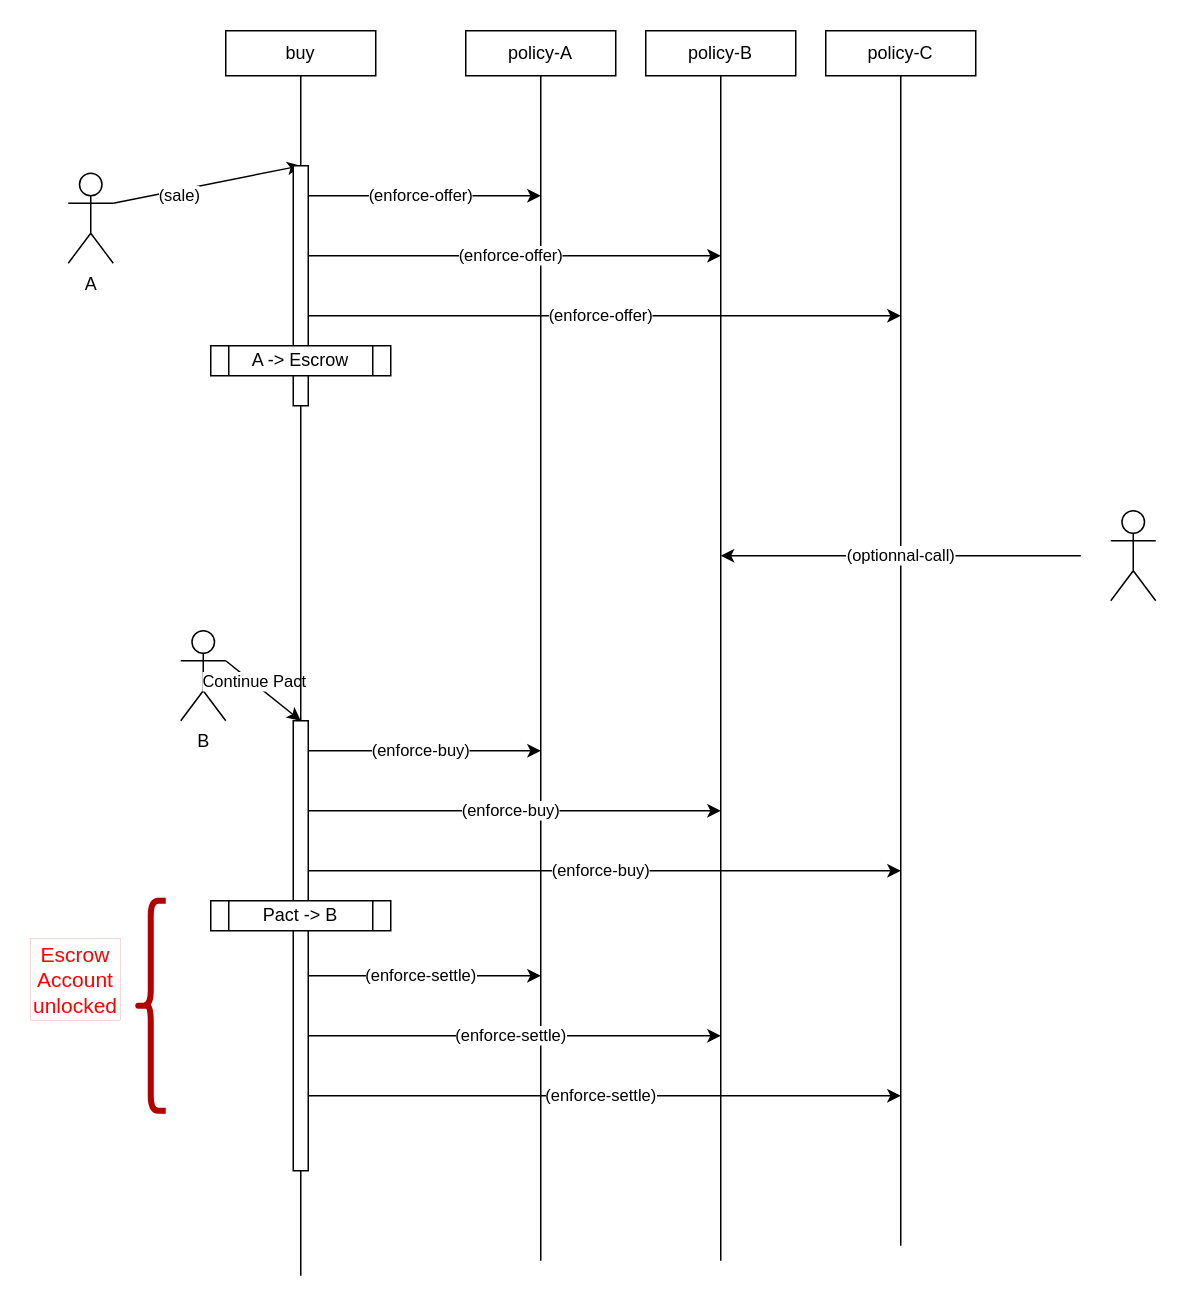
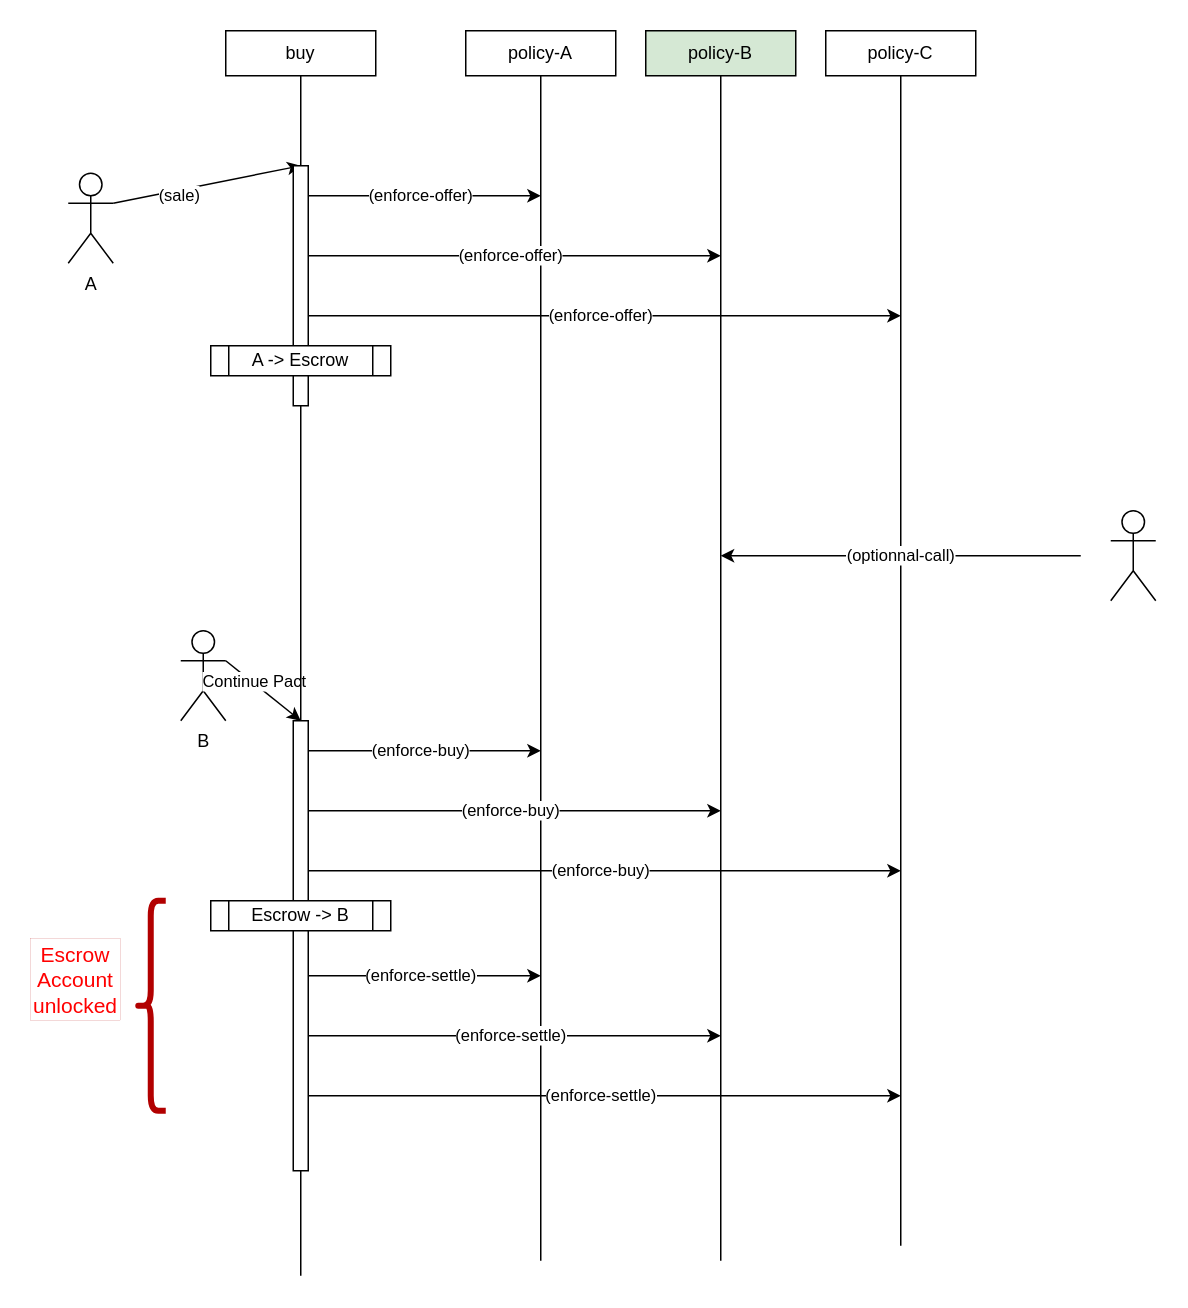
(721, 53) -> (721, 53)
(301, 916) -> (301, 916)
